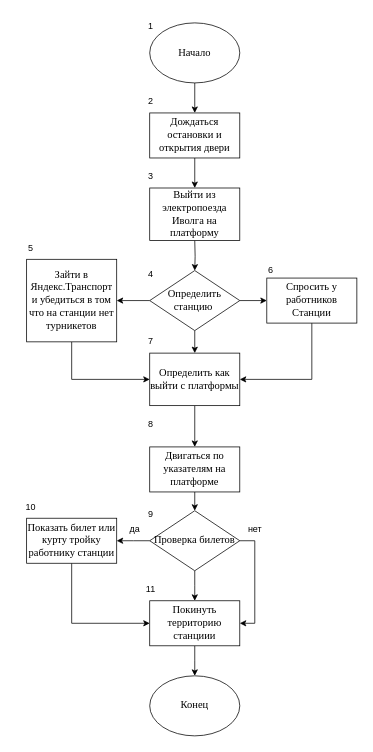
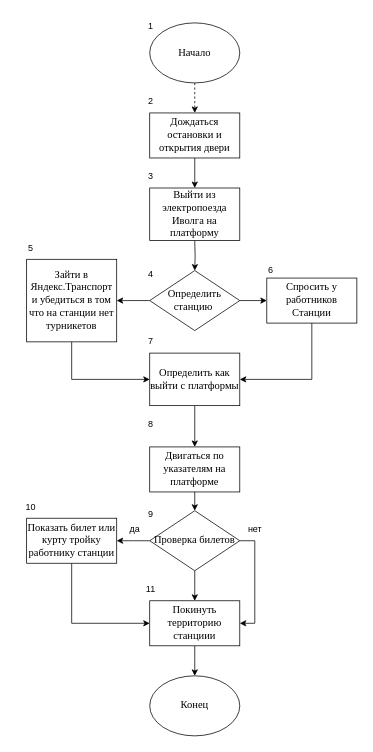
(195, 94) -> (195, 94)
(195, 339) -> none
